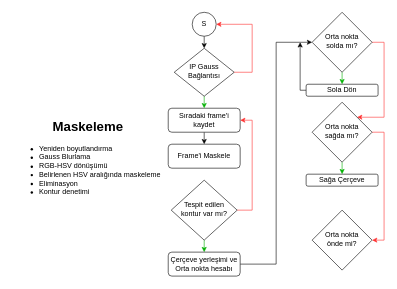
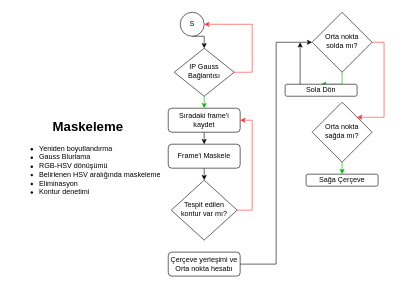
(204, 24) -> (192, 24)
(342, 90) -> (321, 90)
(383, 132) -> none
none -> (204, 174)
(342, 240) -> none
(204, 246) -> none
